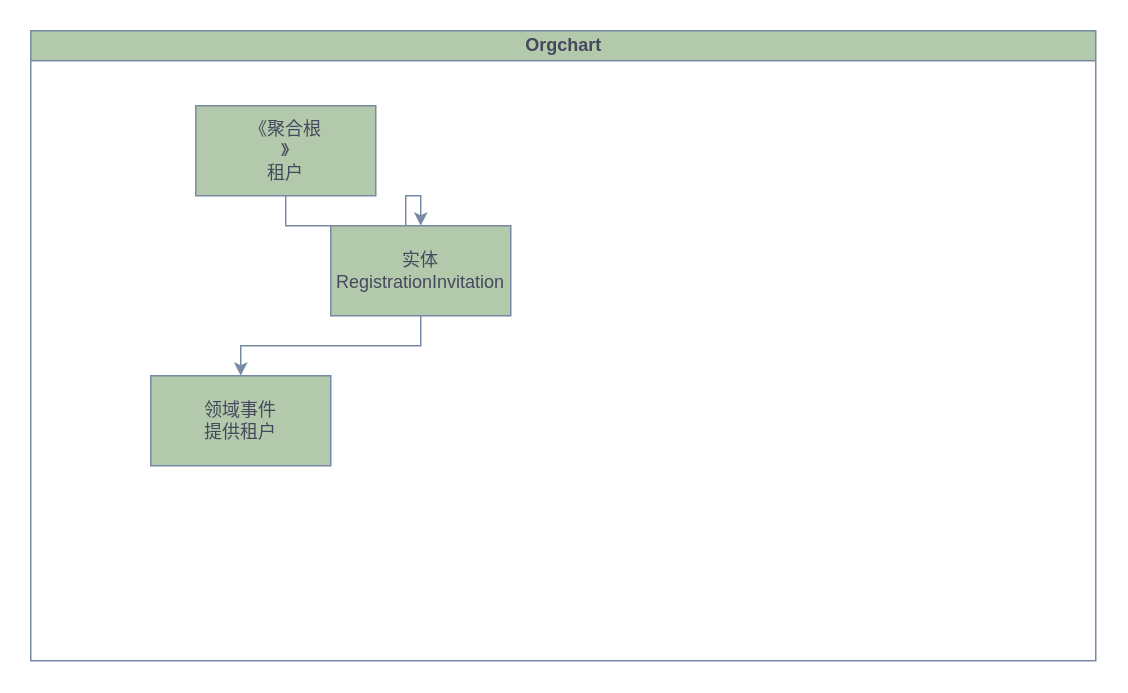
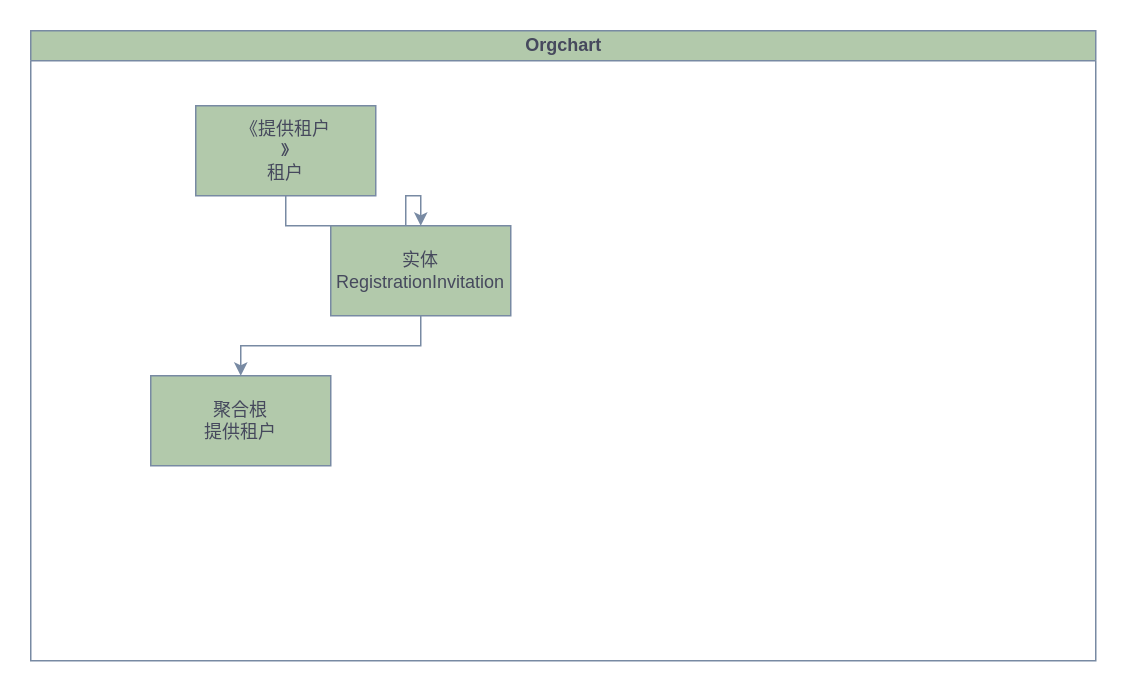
(286, 151) -> (286, 151)
(241, 421) -> (241, 421)
